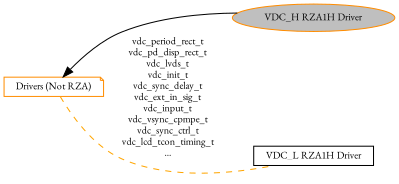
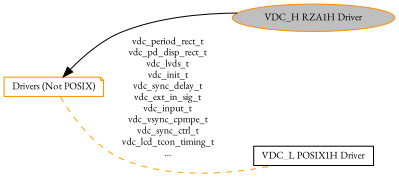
(54, 87) -> (54, 87)
(314, 156) -> (314, 156)
